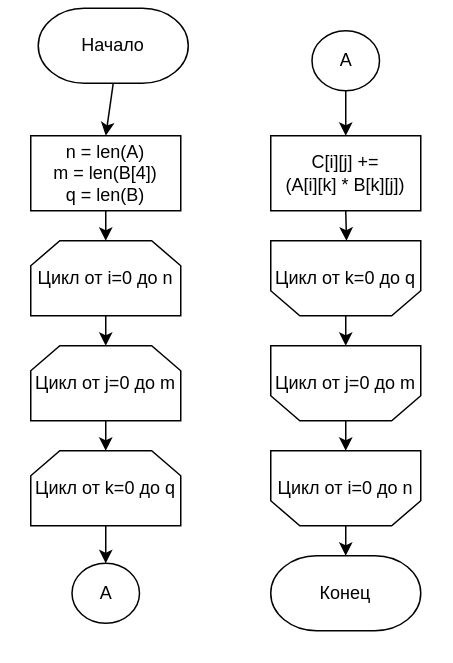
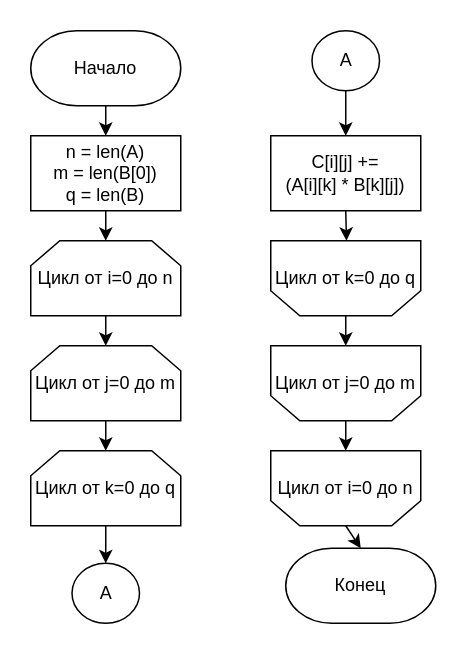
(113, 46) -> (106, 68)
(106, 173) -> (106, 173)
(346, 593) -> (361, 586)
